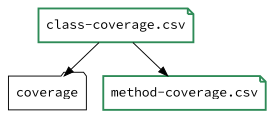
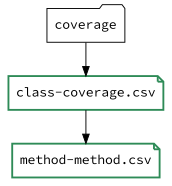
(85, 56) -> (86, 55)
(184, 93) -> (86, 161)
